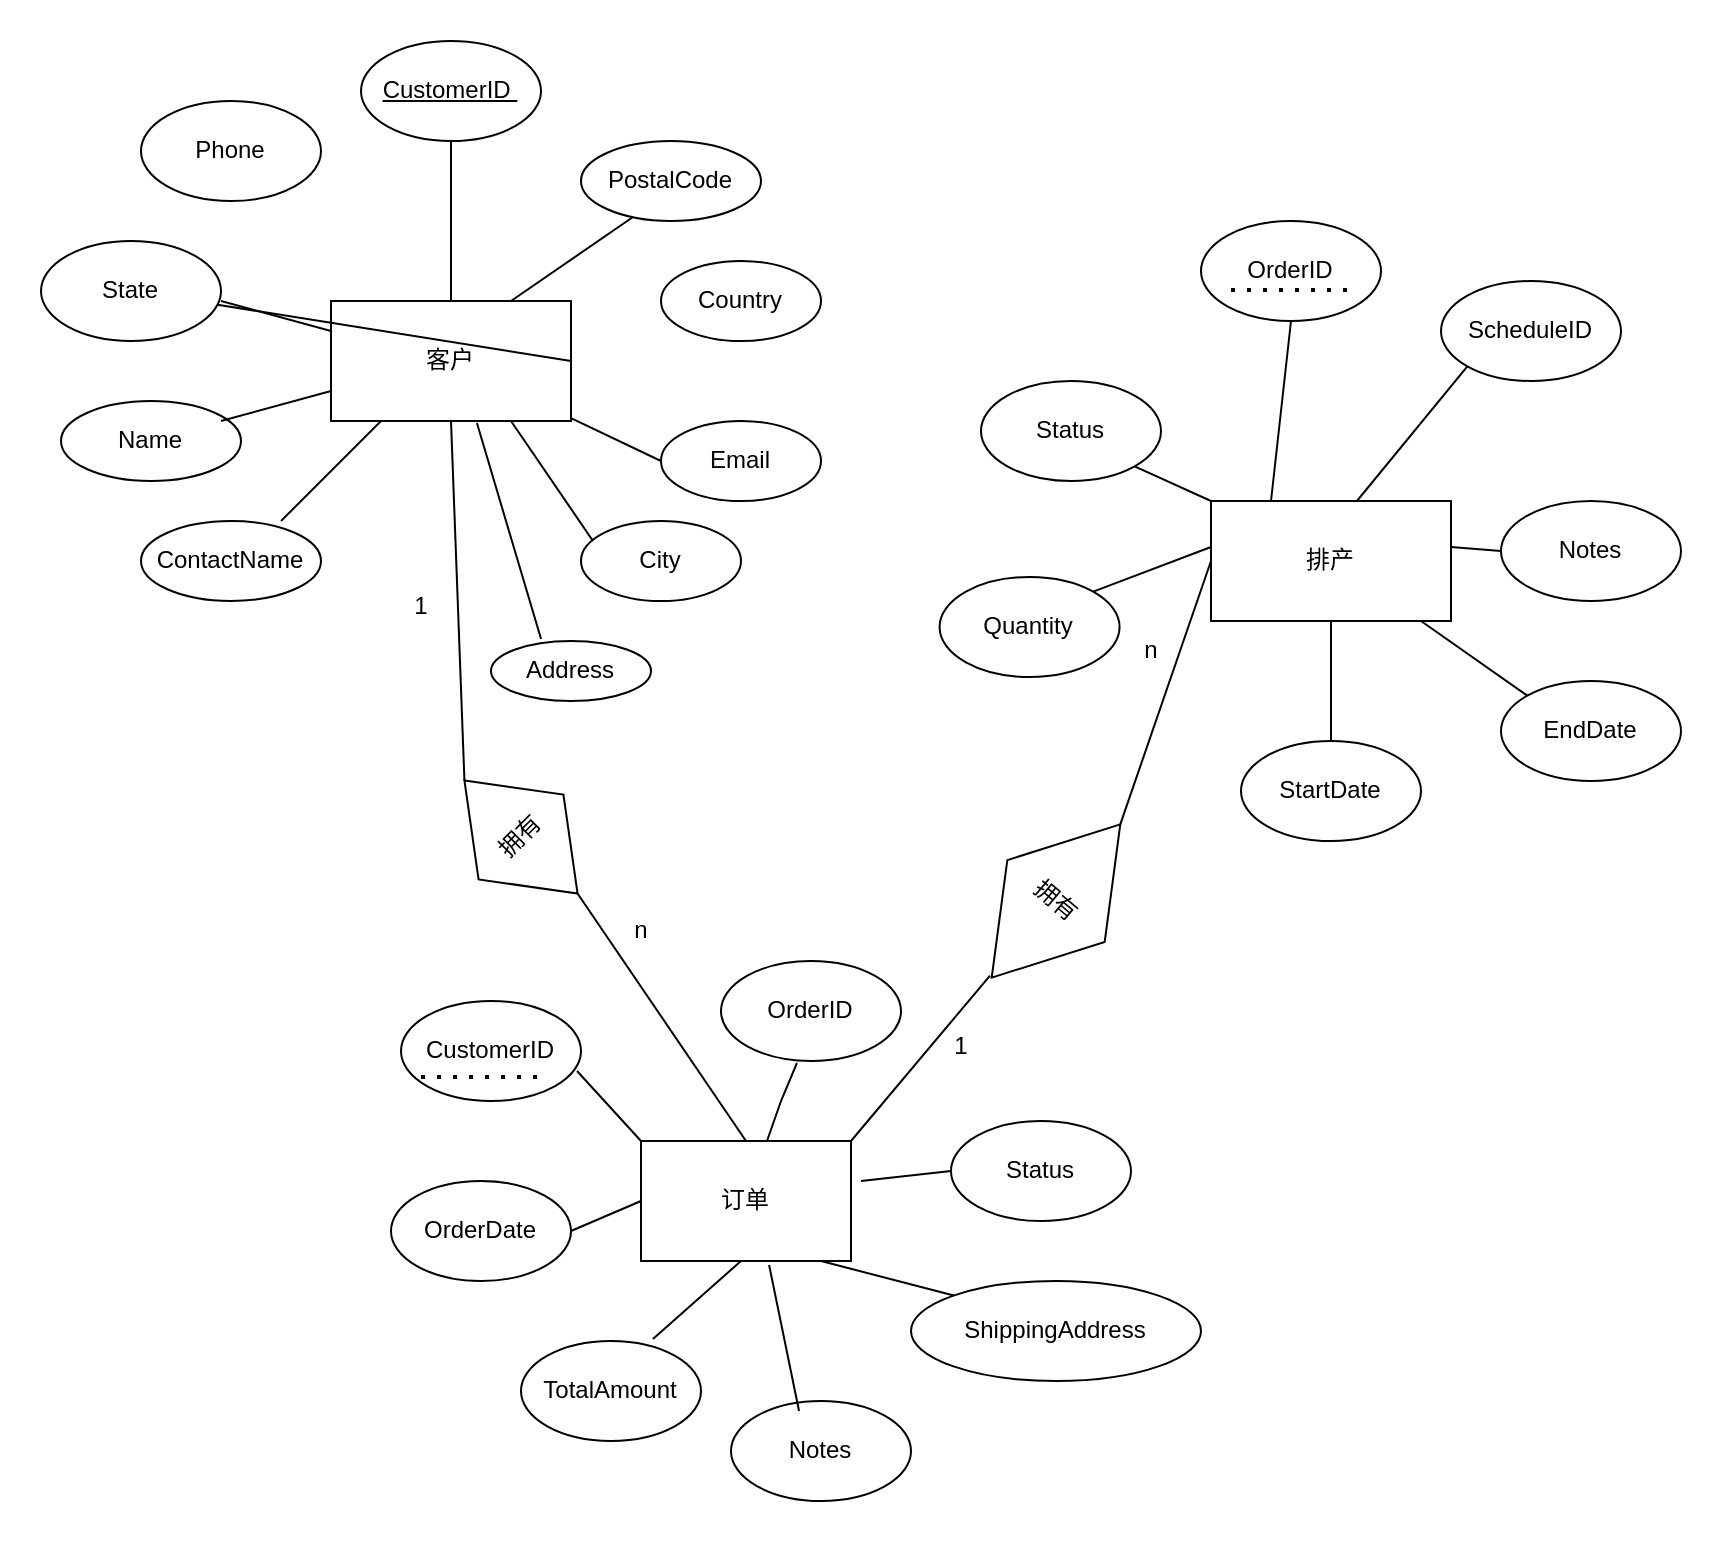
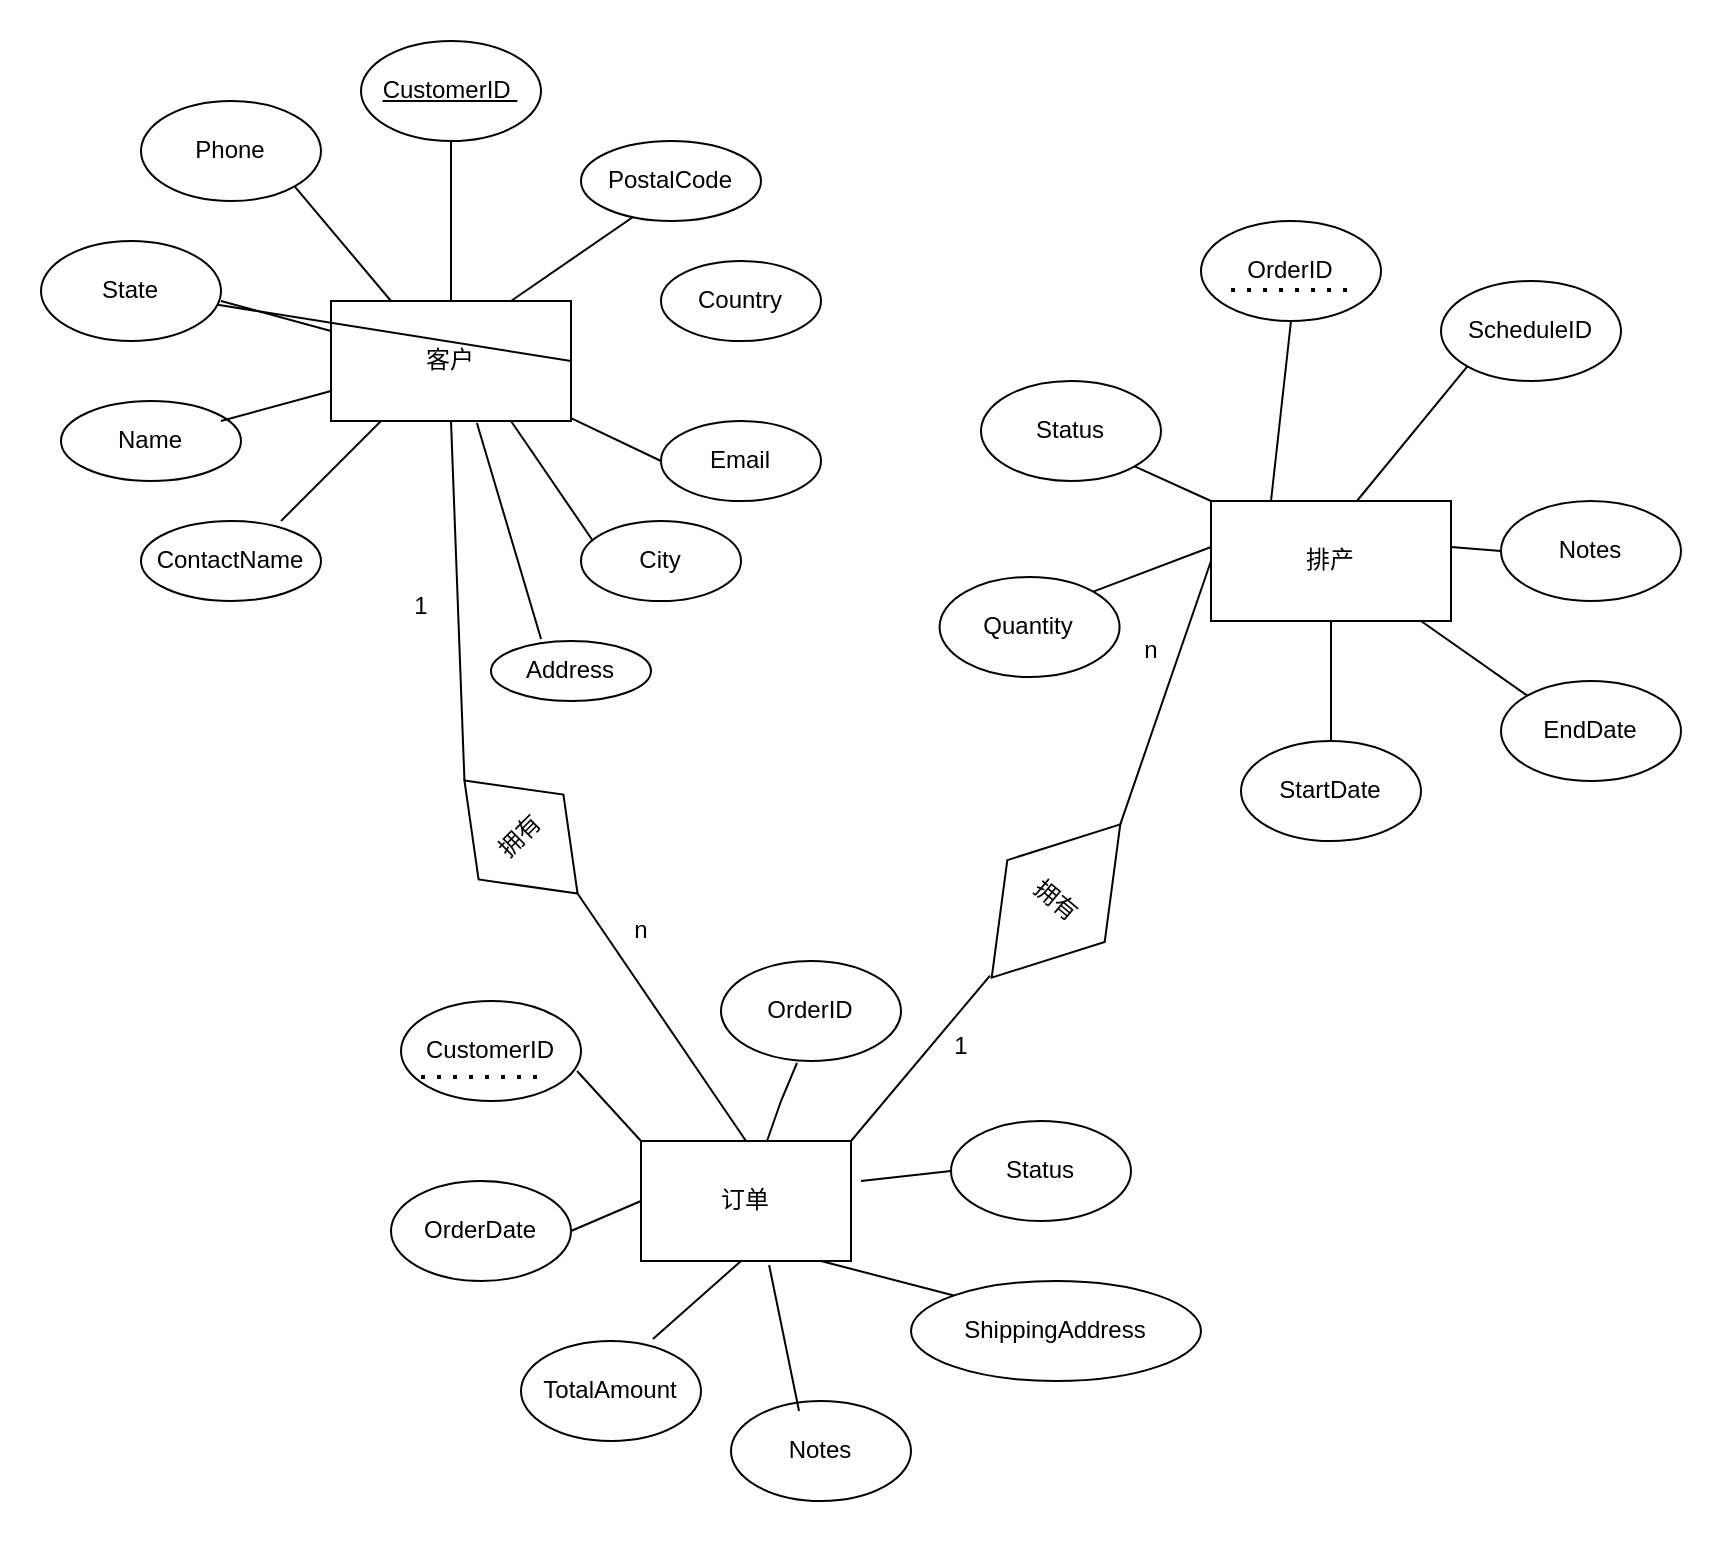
none -> (342, 243)
